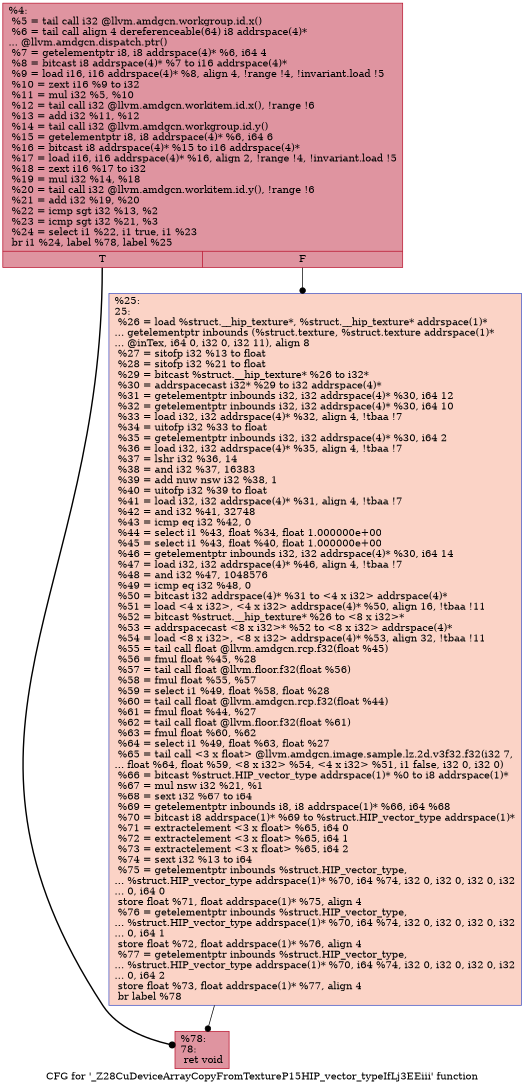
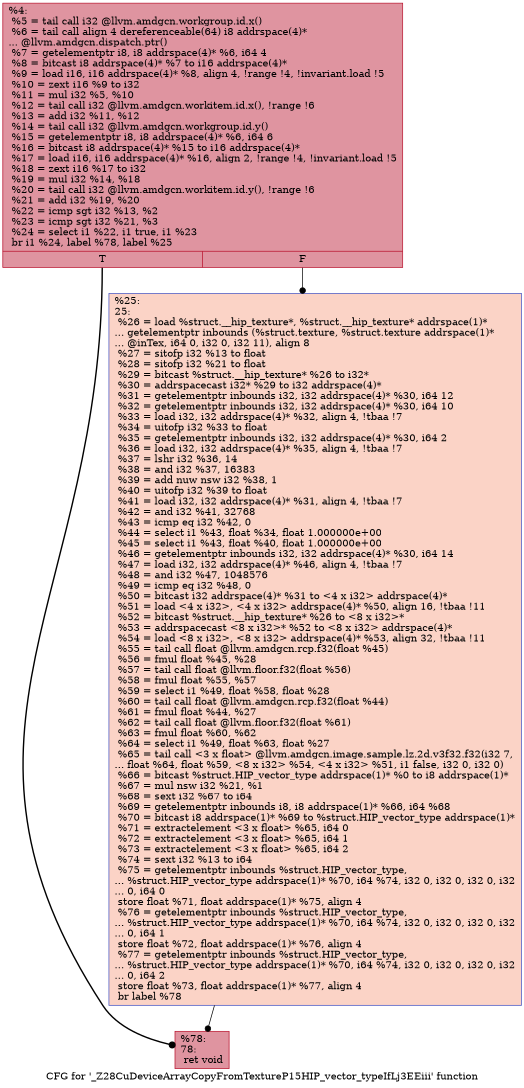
(185, 512) -> (185, 512)
